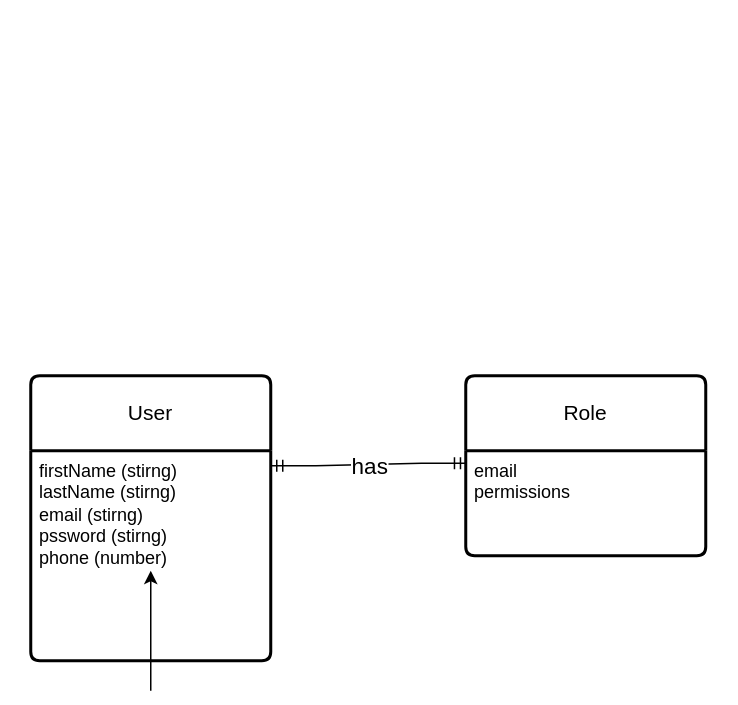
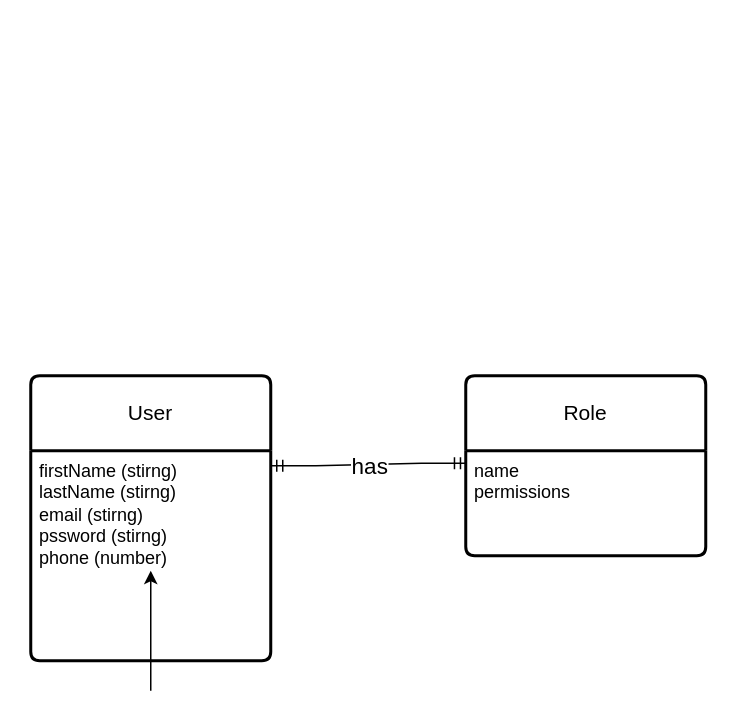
(526, 483) -> (526, 483)
